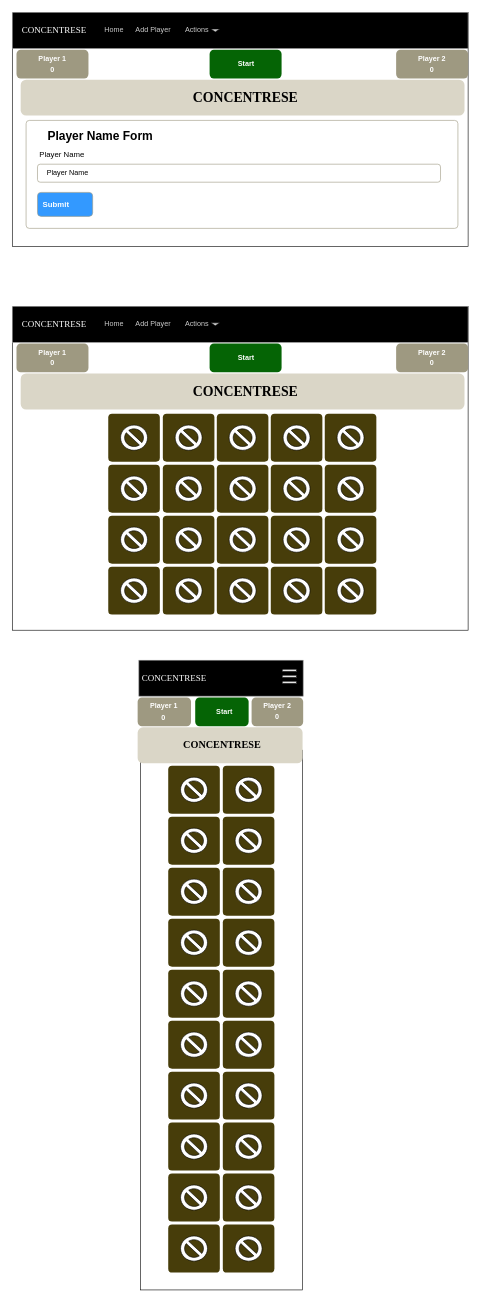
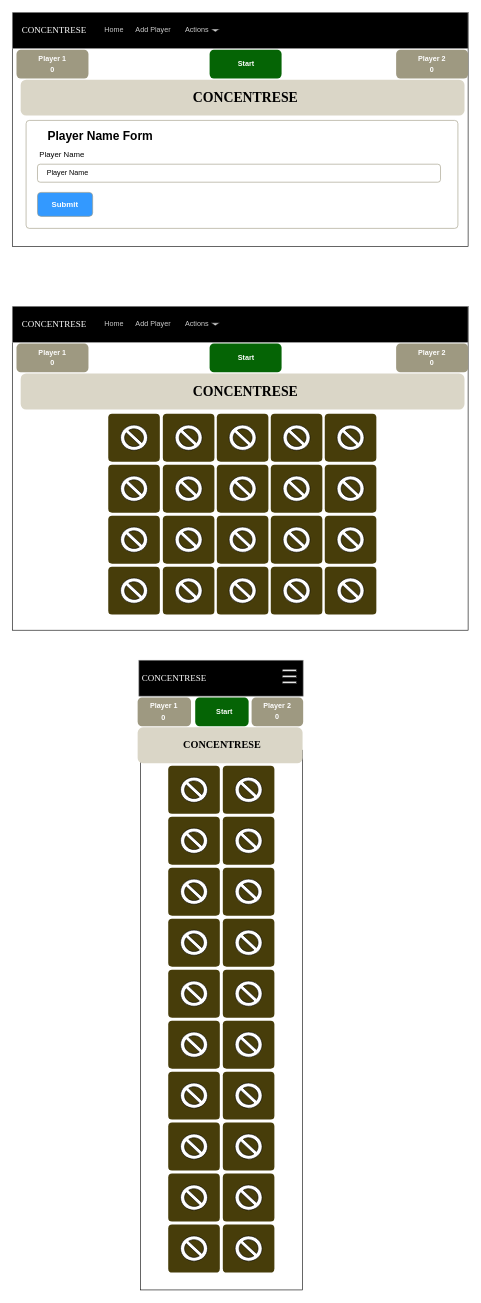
(56, 204) -> (65, 204)
